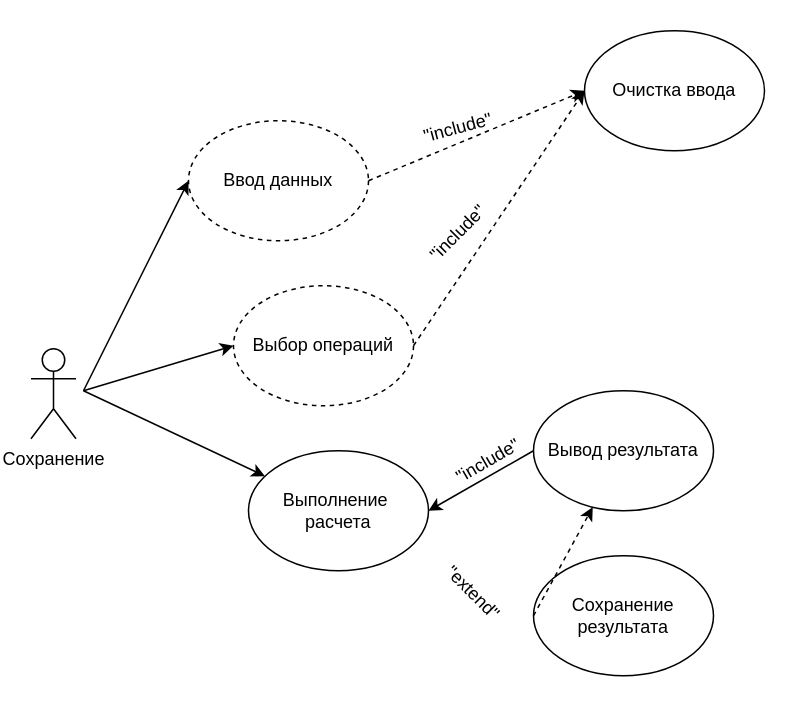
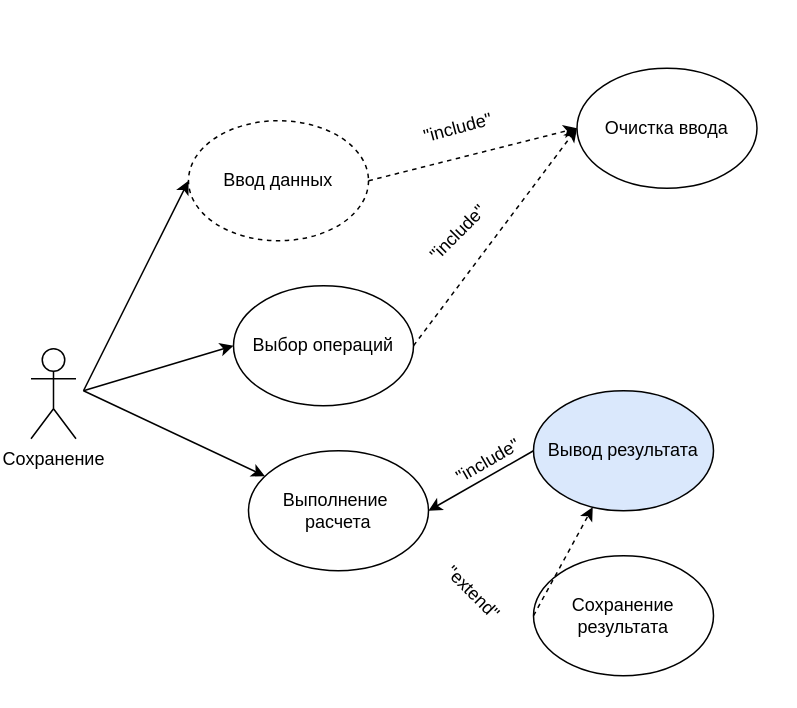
(674, 91) -> (667, 128)
(323, 346) -> (323, 346)
(623, 451) -> (623, 451)
